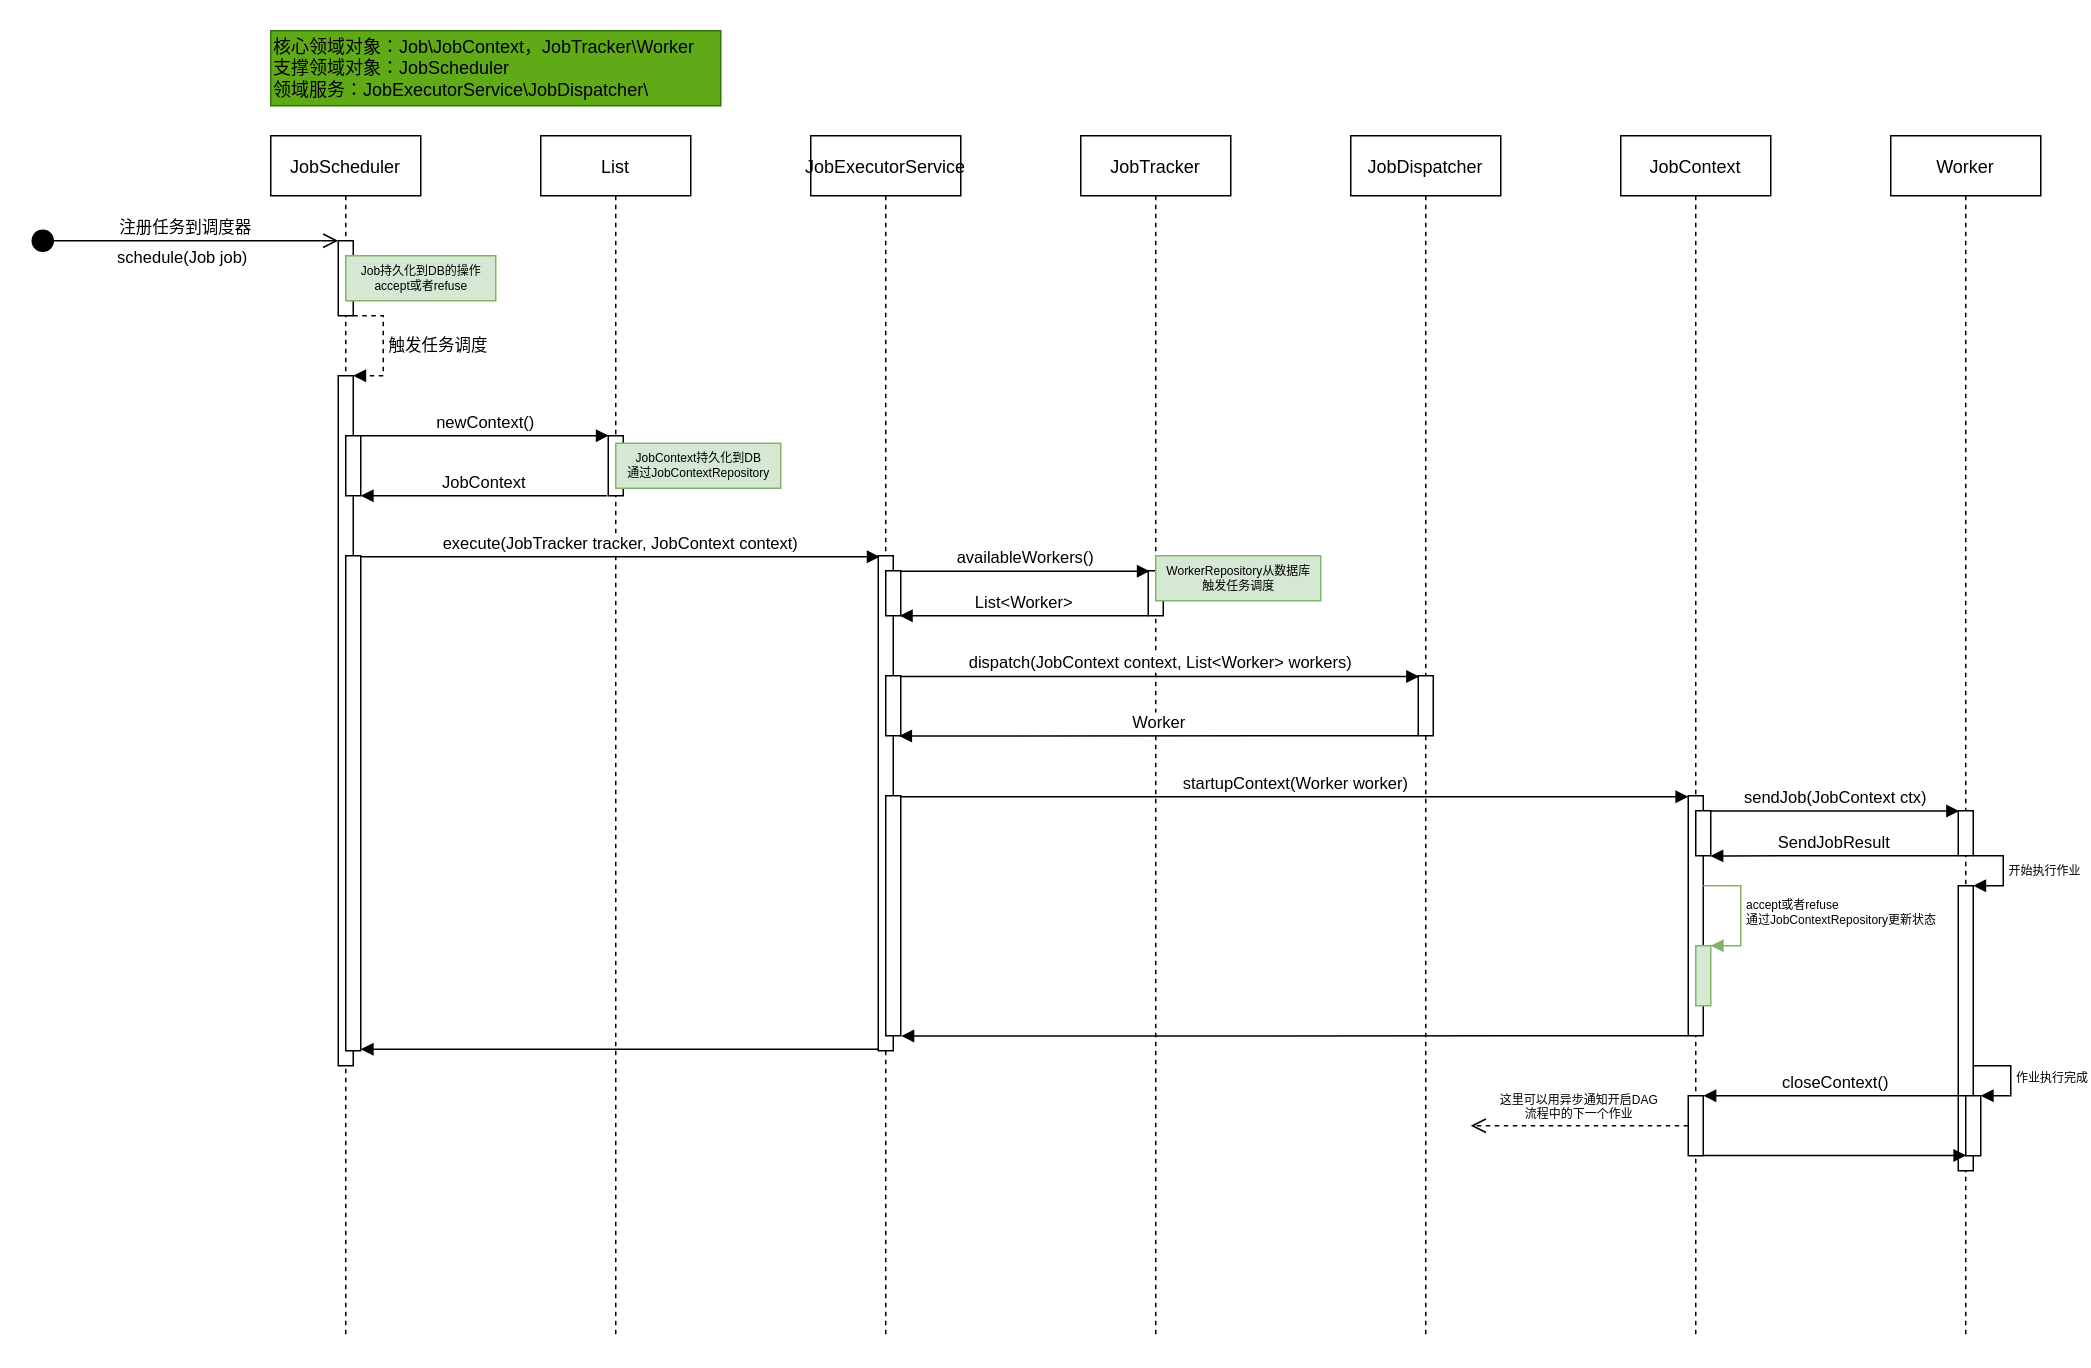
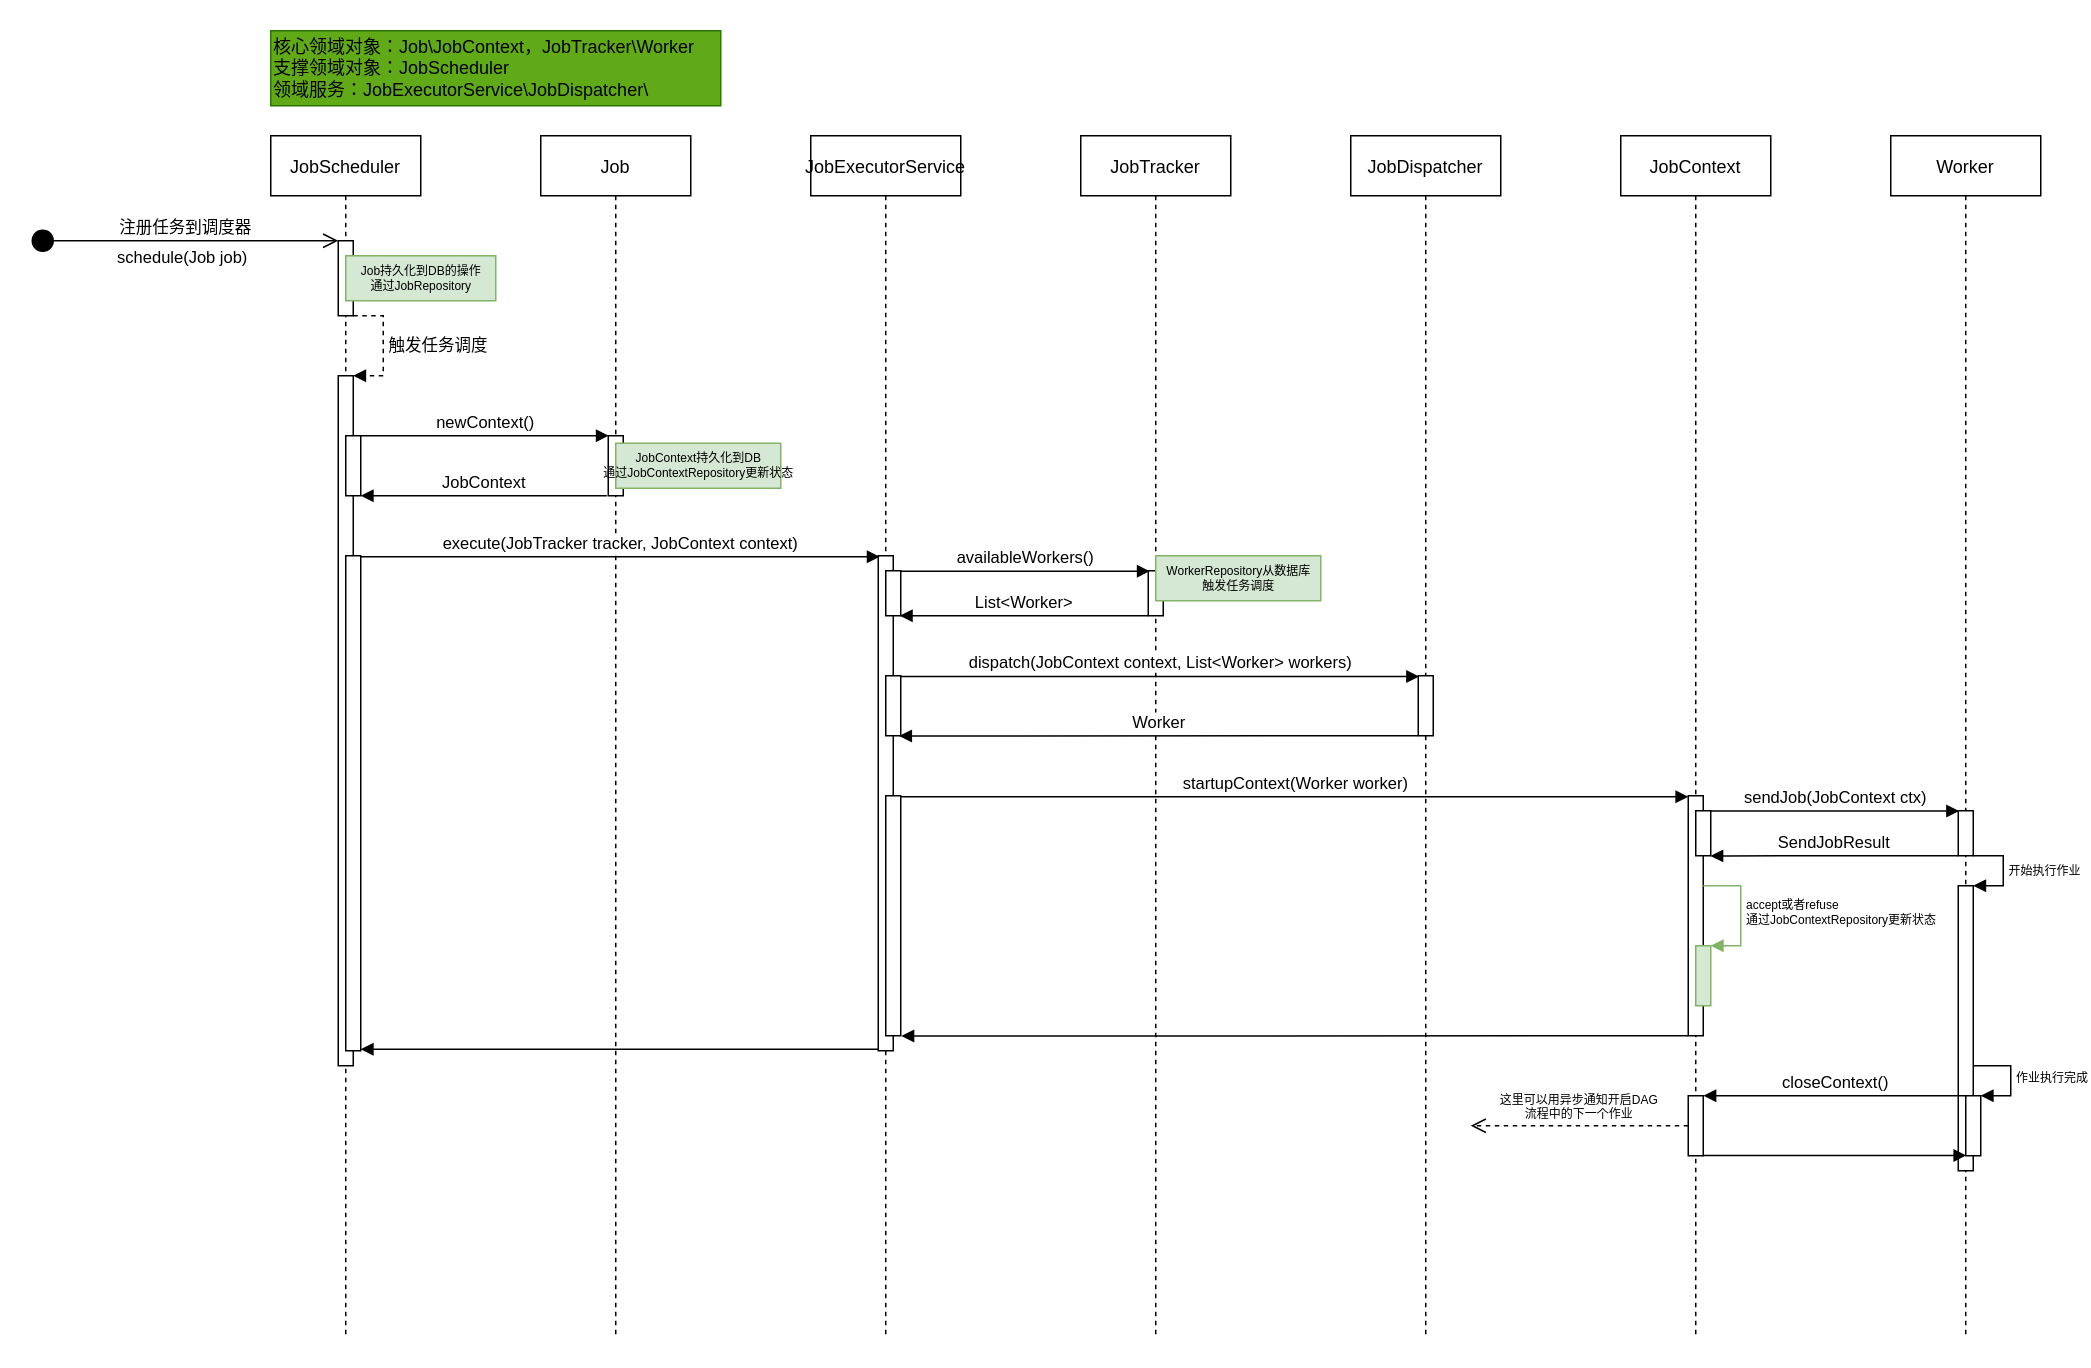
(615, 167) -> (615, 167)
(422, 278) -> (422, 278)
(699, 466) -> (699, 466)
